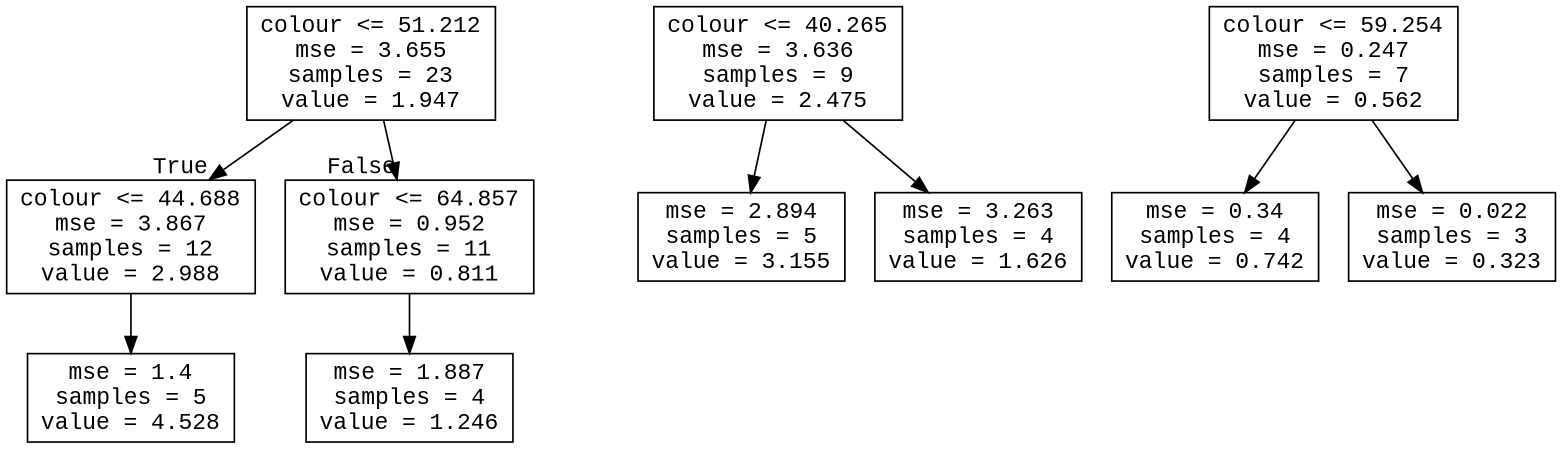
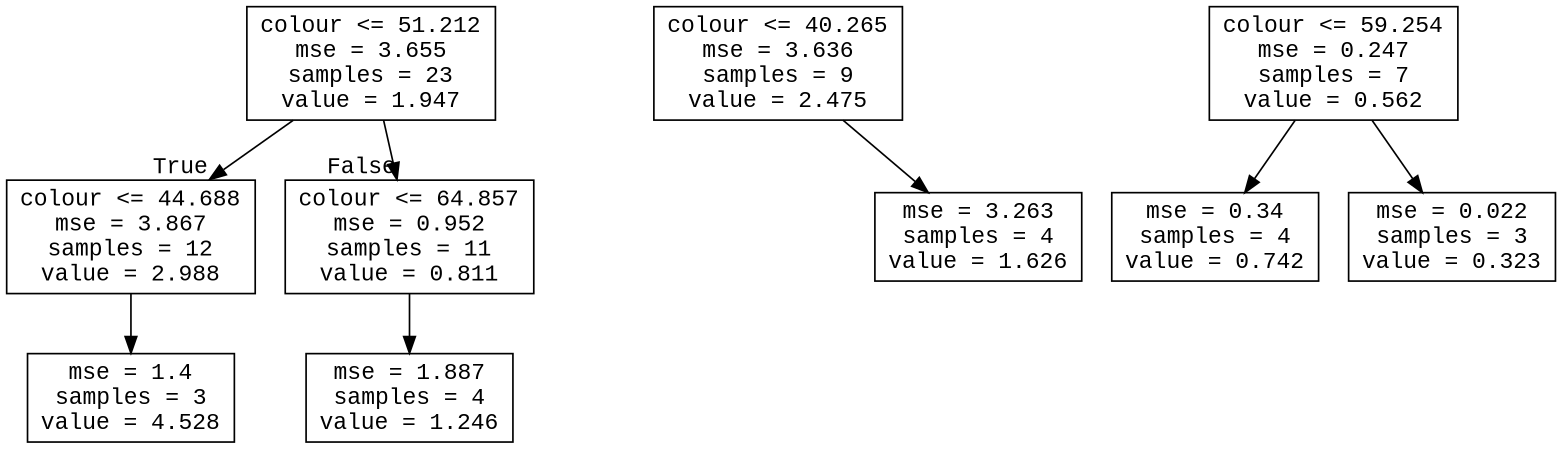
(741, 237) -> none
(131, 398) -> (131, 398)
